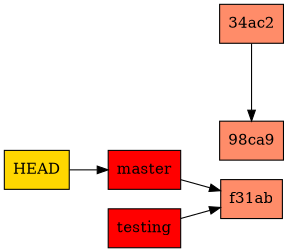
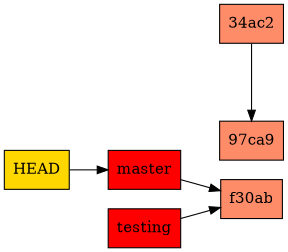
(252, 141) -> (252, 141)
(252, 199) -> (252, 199)
